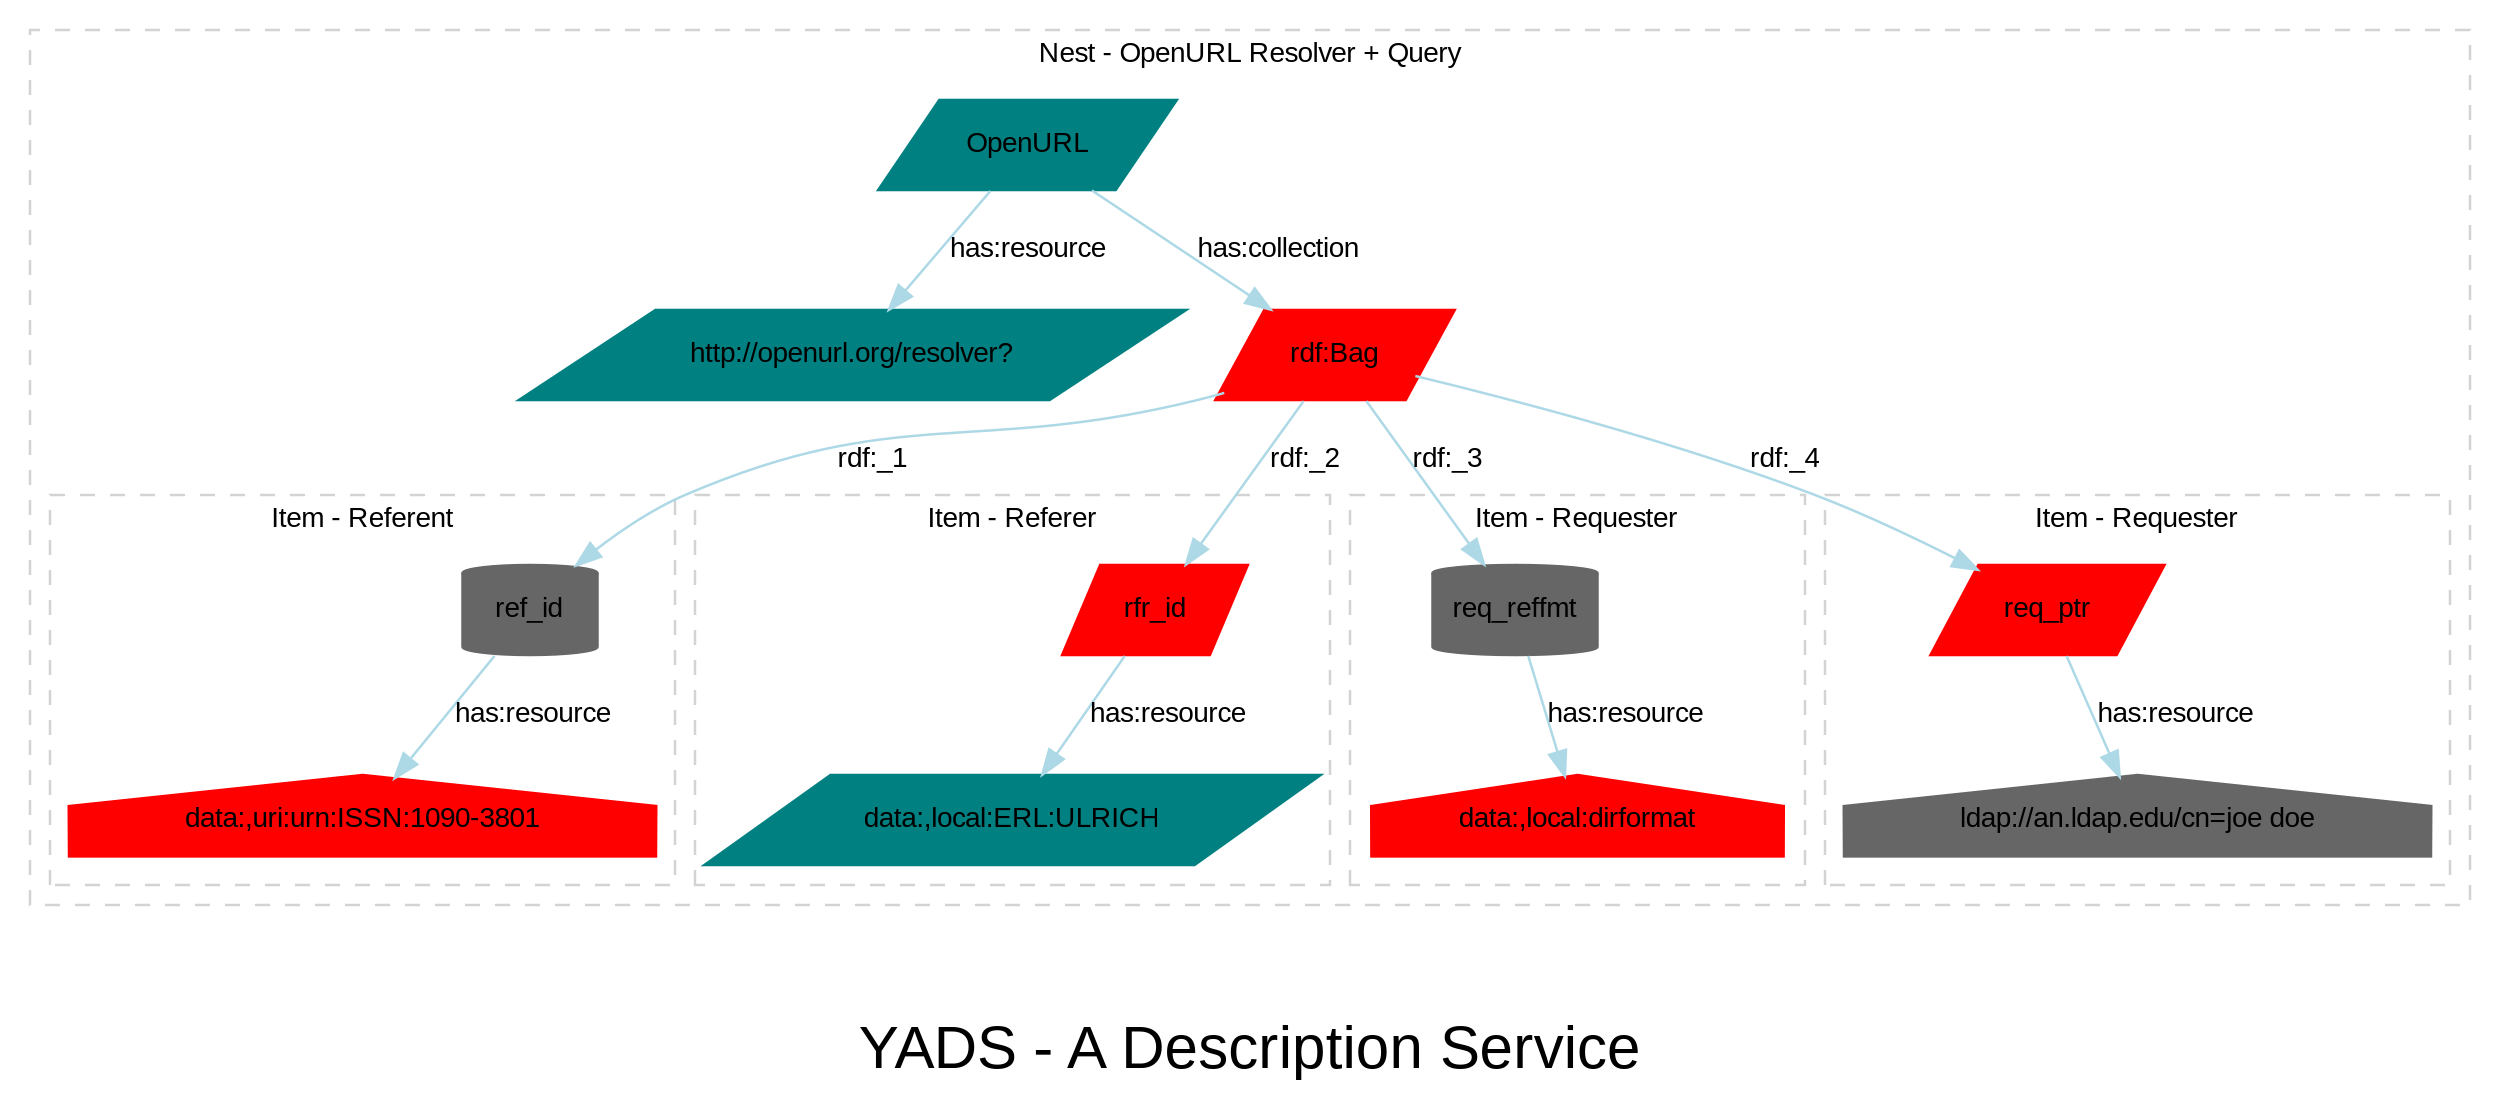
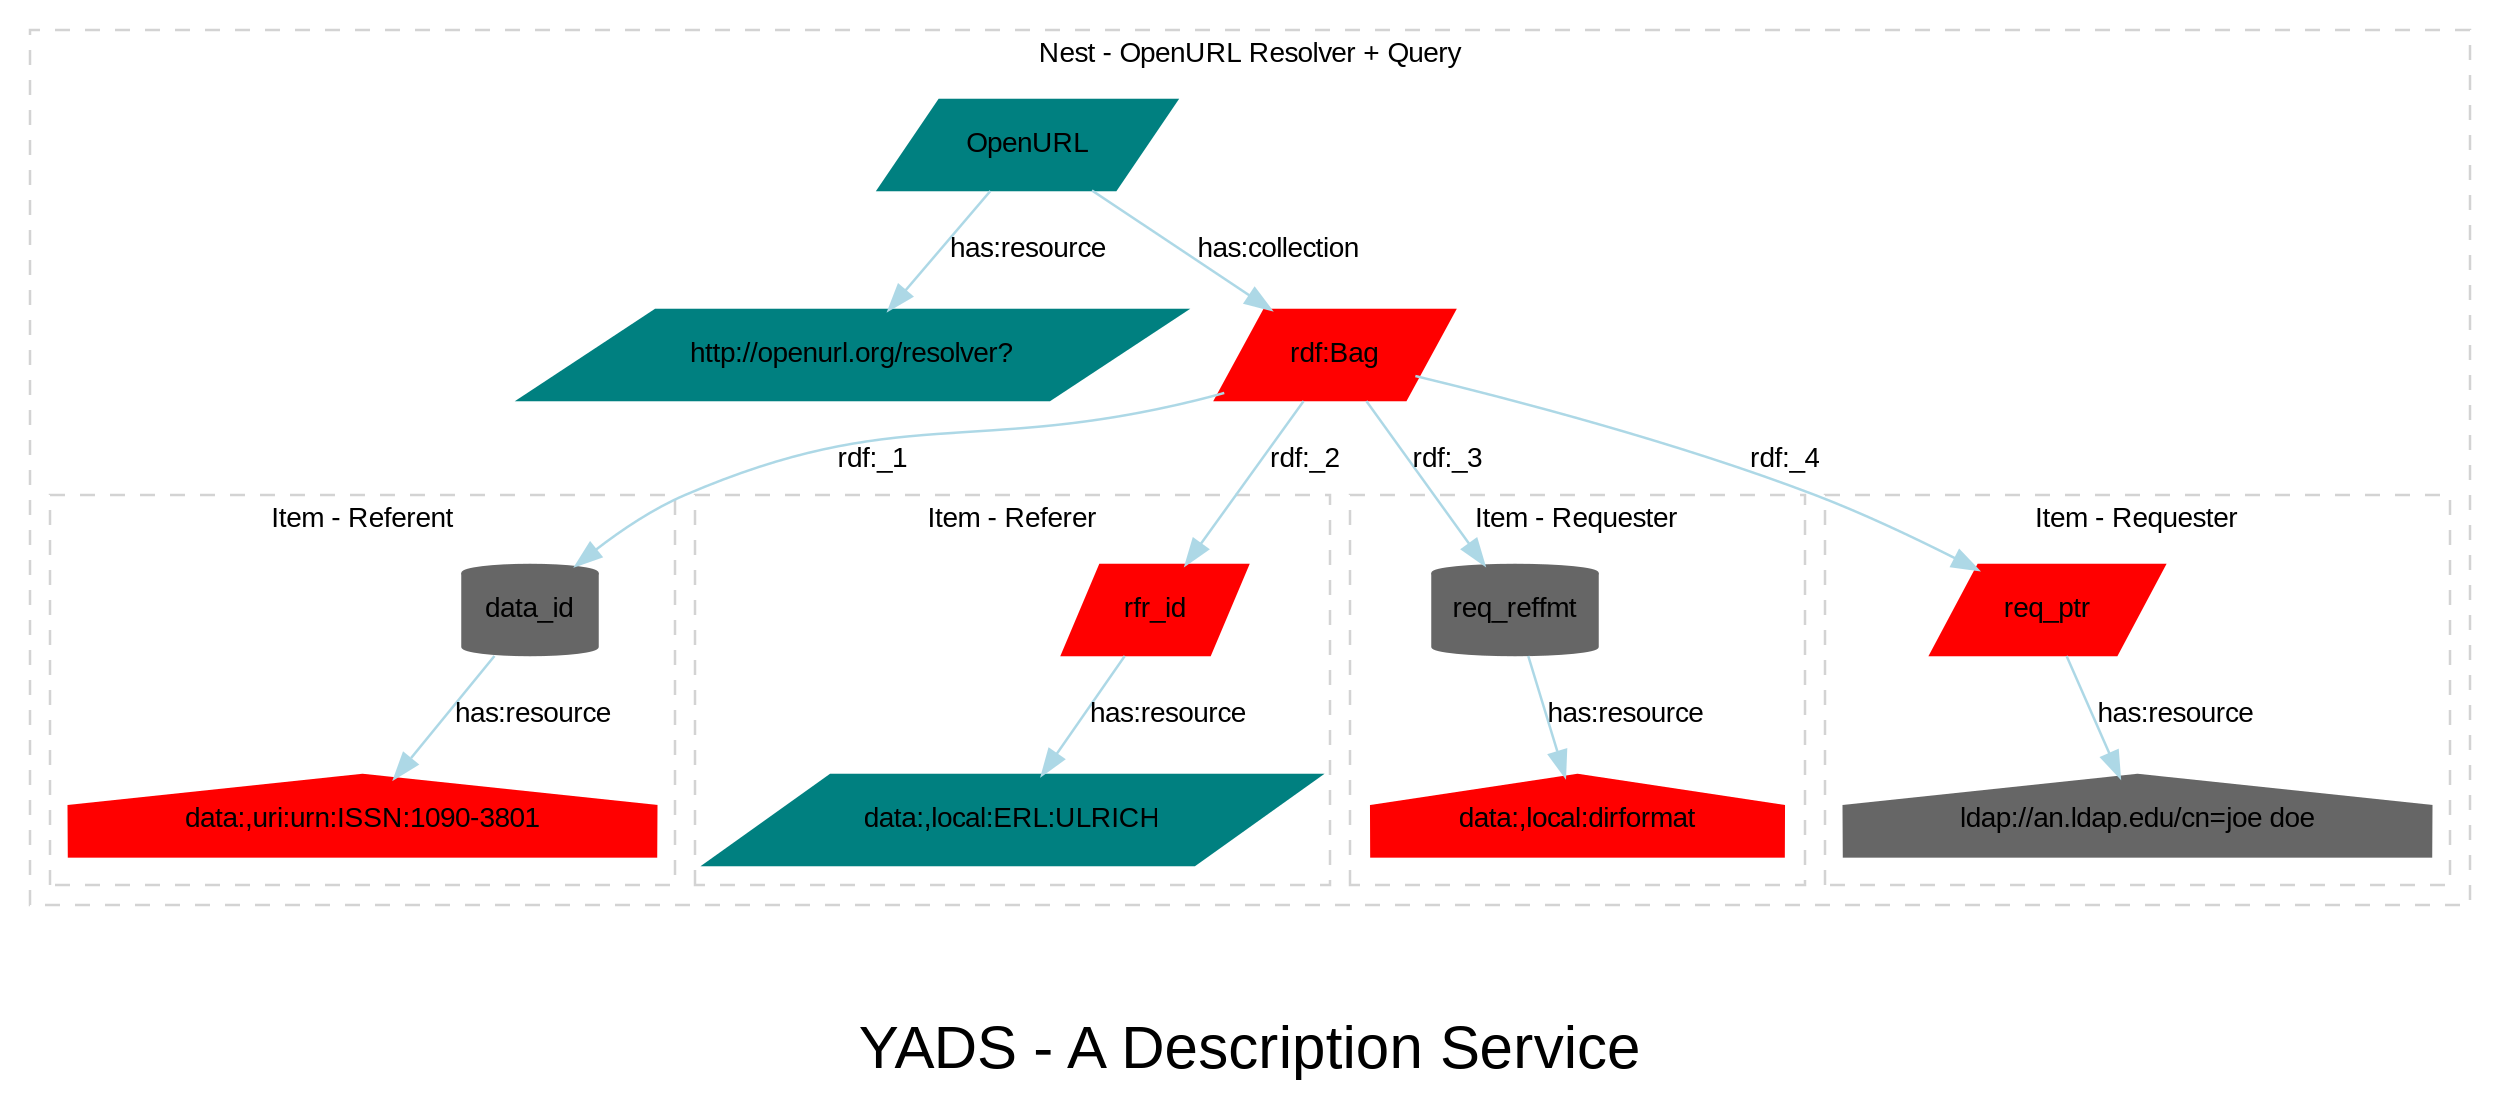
(530, 610) -> (530, 610)
